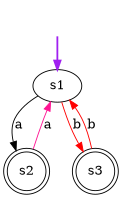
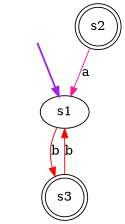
(17, 115) -> none
